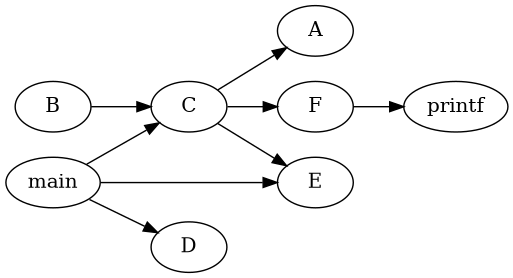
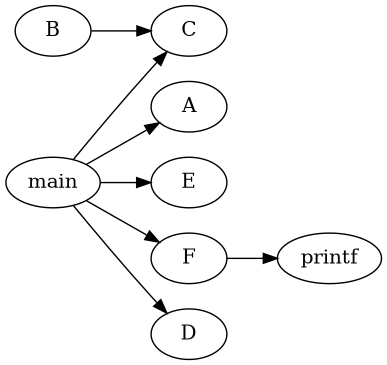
(246, 73) -> (117, 147)
(245, 107) -> (117, 218)
(246, 141) -> none
